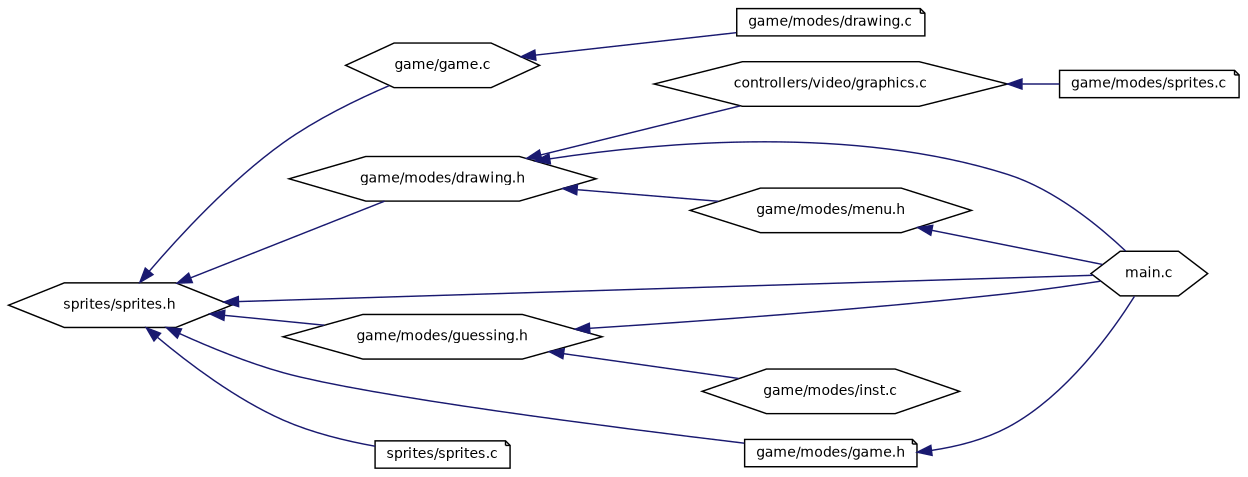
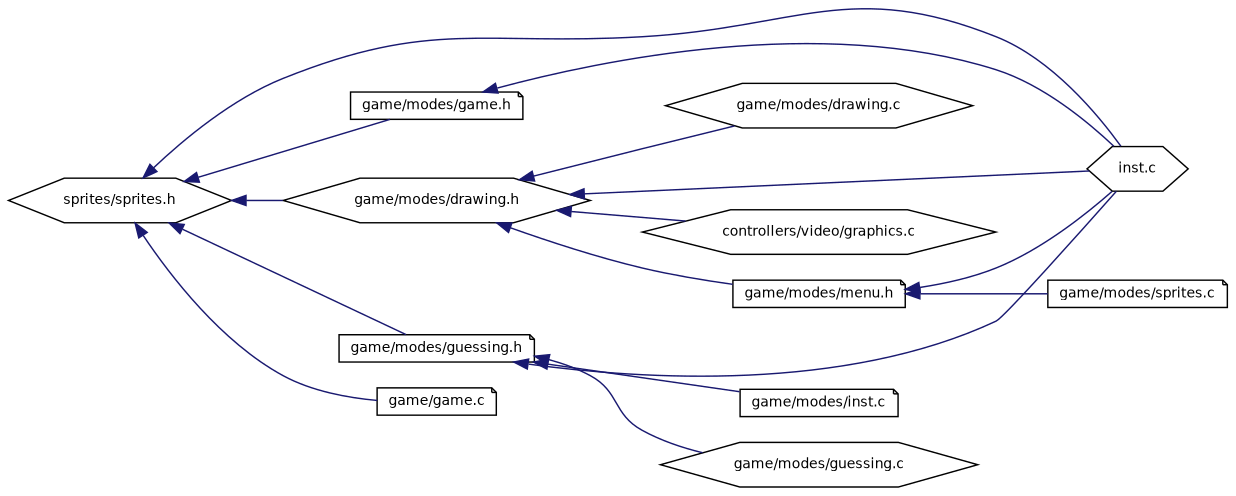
(831, 22) -> (819, 106)
(636, 44) -> (634, 151)
(443, 65) -> (437, 402)
(1041, 84) -> (984, 294)
(831, 210) -> (819, 294)
(1149, 274) -> (1138, 169)
(443, 337) -> (437, 348)
(831, 391) -> (819, 403)
(443, 455) -> none
none -> (819, 465)
